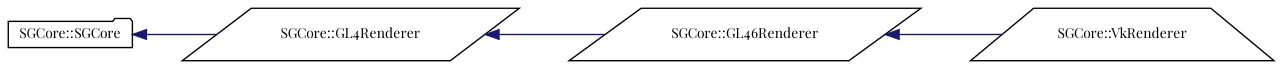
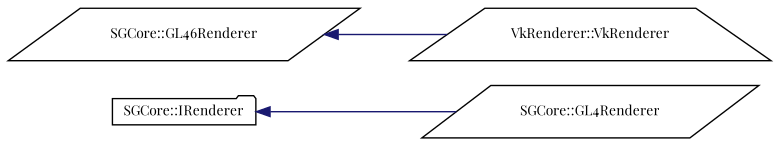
(70, 34) -> (184, 112)
(552, 34) -> none
(1122, 34) -> (590, 34)
